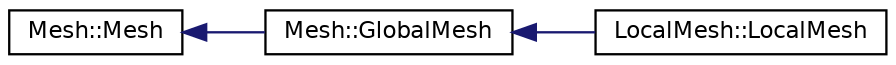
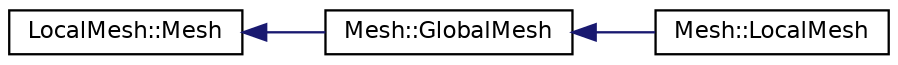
(96, 32) -> (126, 32)
(741, 32) -> (772, 32)
